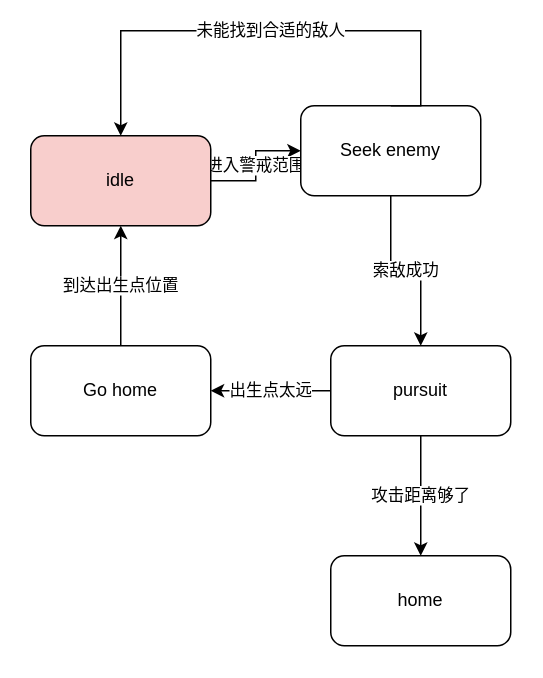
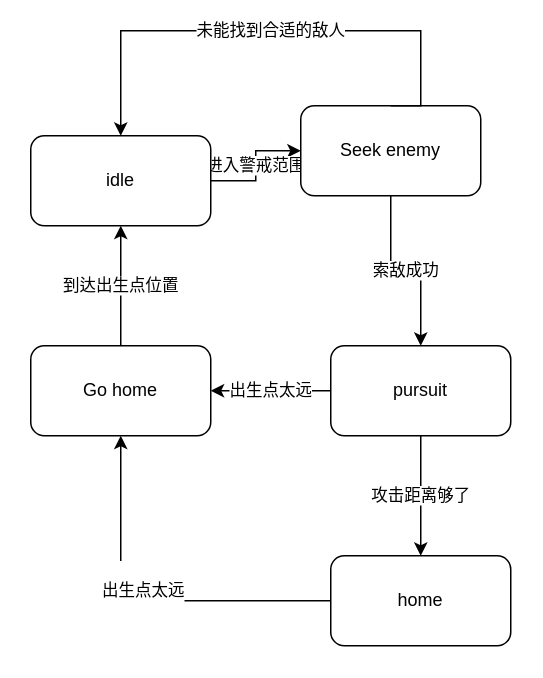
(121, 181) -> (121, 181)
none -> (257, 601)
